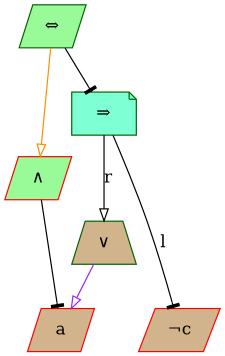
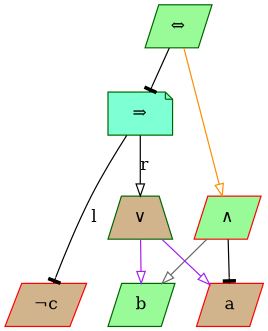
none -> (141, 305)
